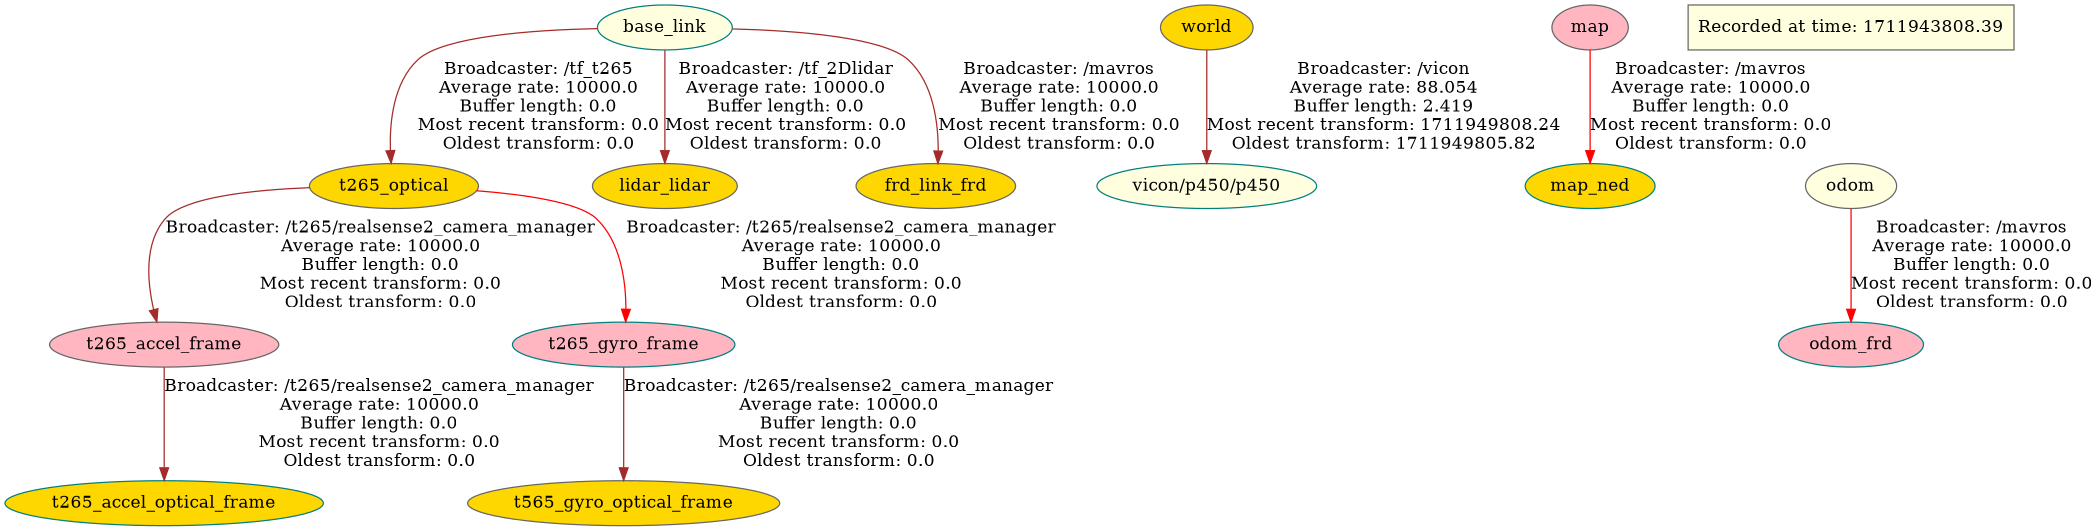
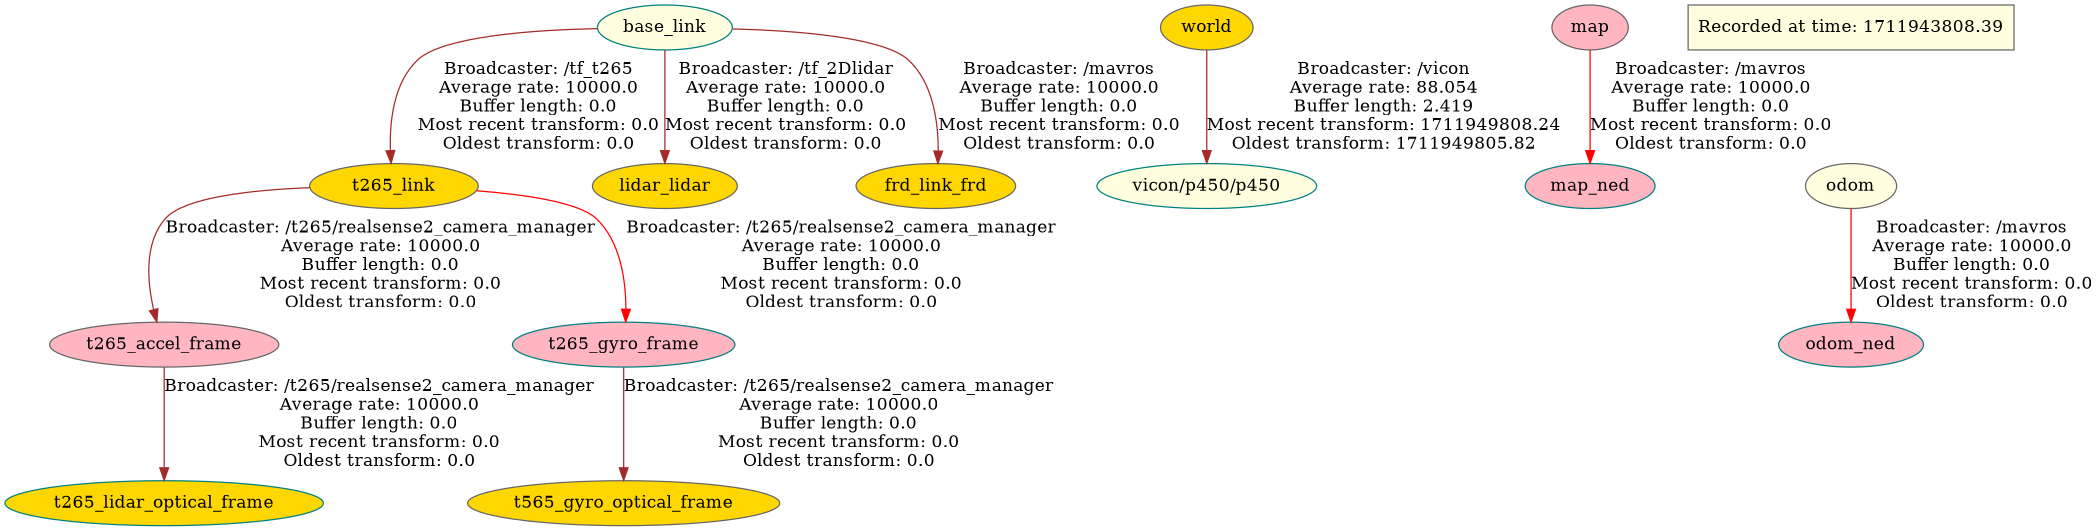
(394, 186) -> (394, 186)
(1590, 186) -> (1590, 186)
(1851, 345) -> (1851, 345)
(164, 503) -> (164, 503)
